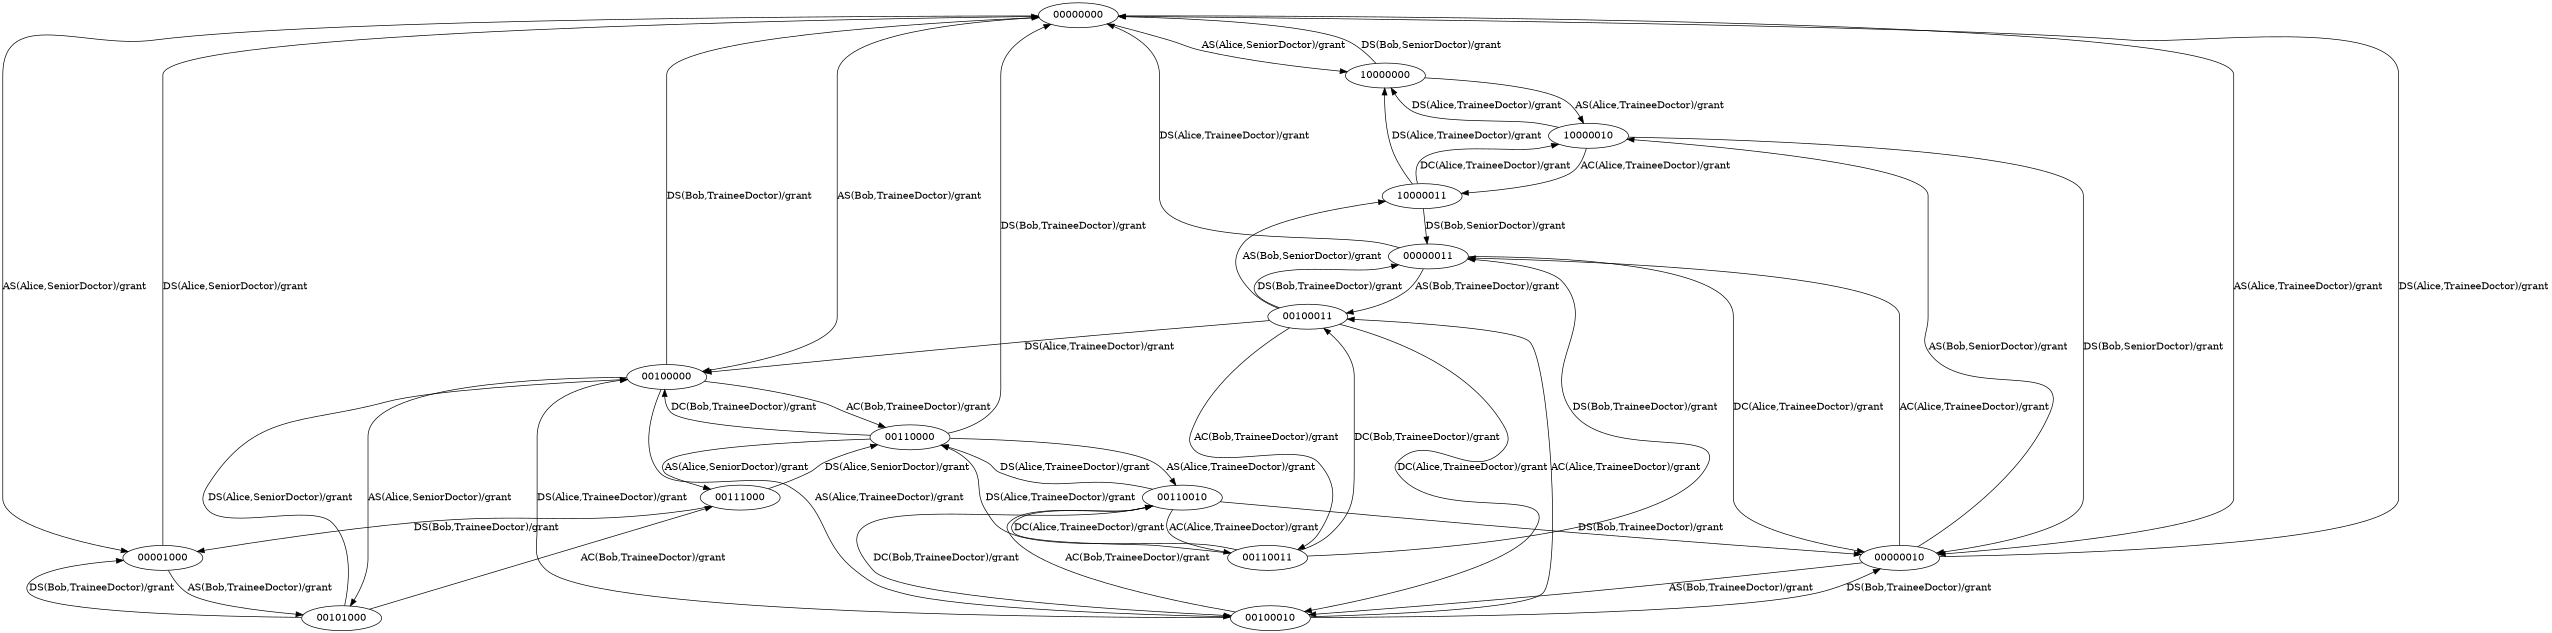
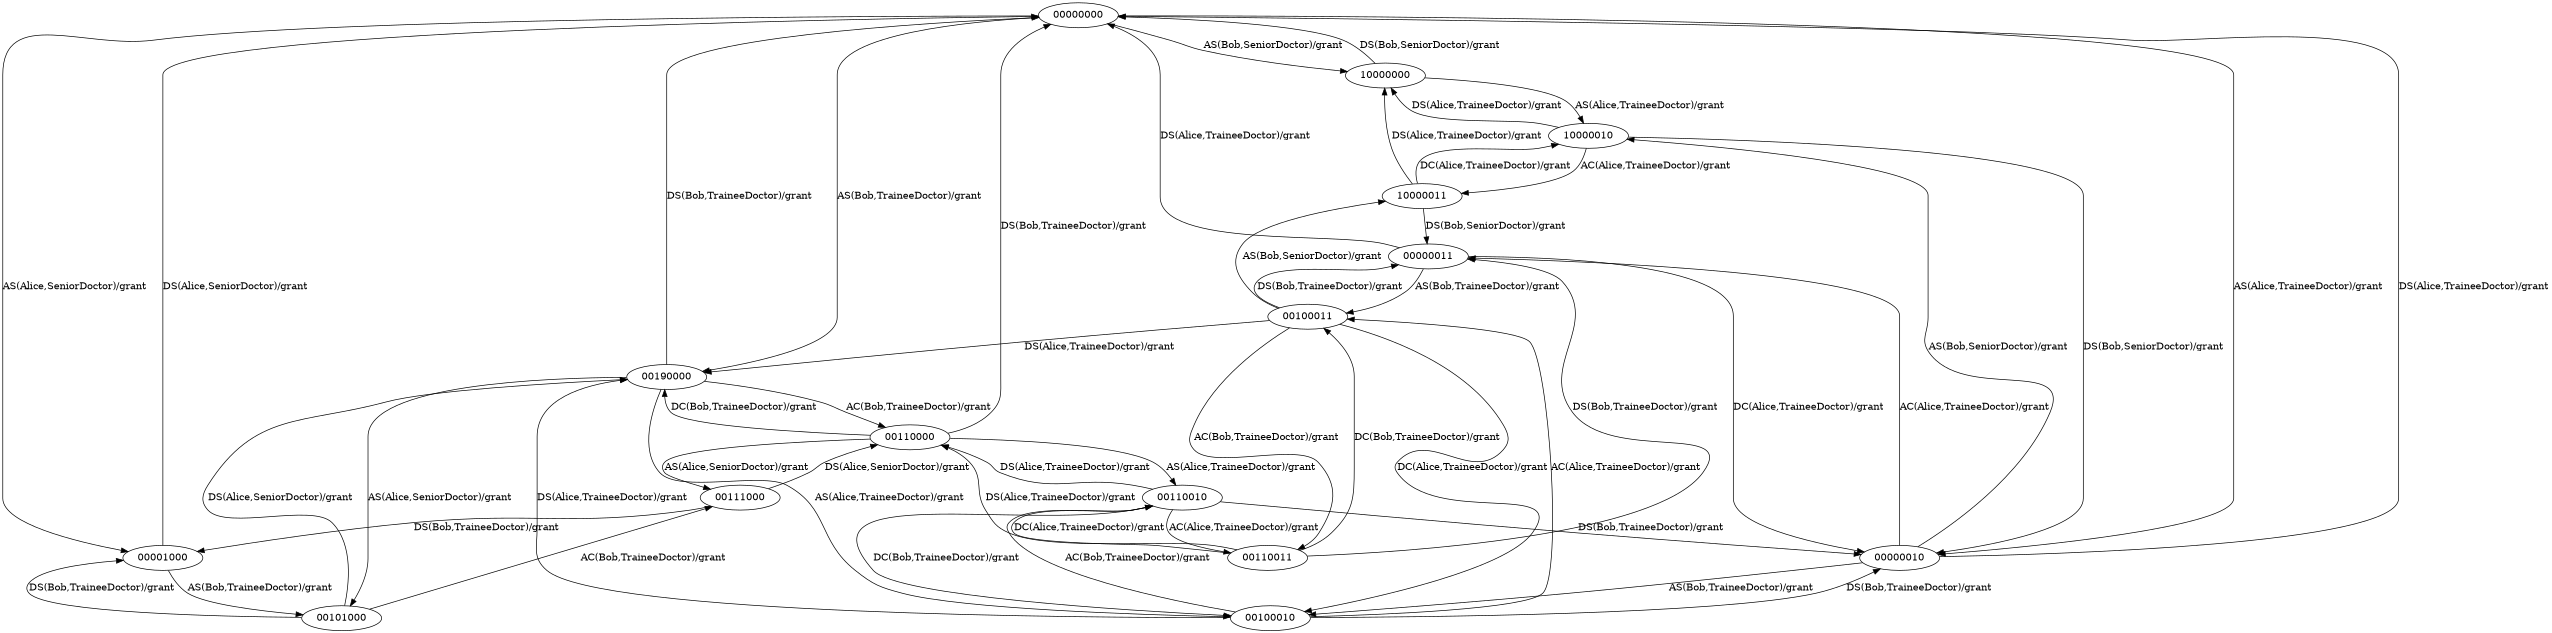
(1274, 45) -> (1273, 45)
(667, 377) -> (667, 377)
